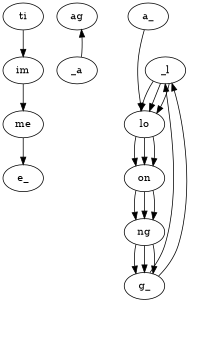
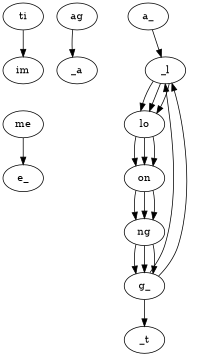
(82, 47) -> (72, 40)
(138, 66) -> (156, 40)
(23, 94) -> none
none -> (144, 340)
